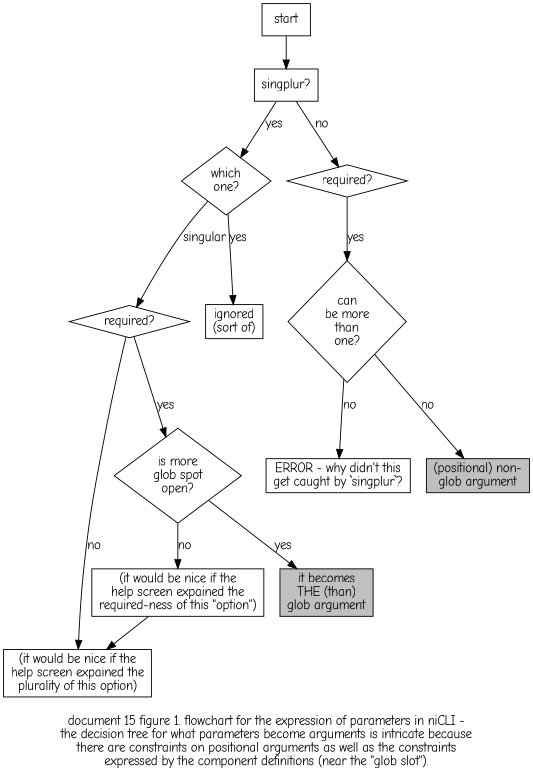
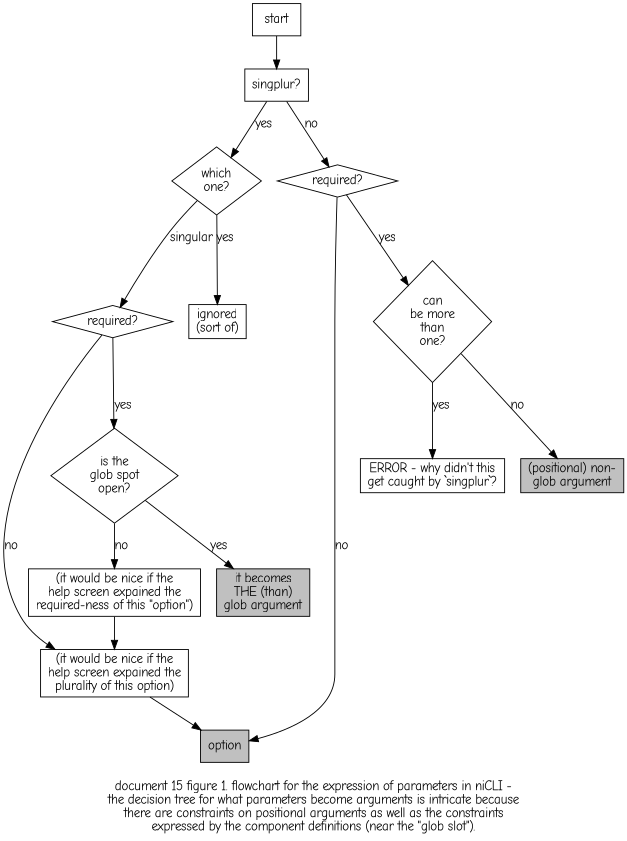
(350, 405) -> (441, 405)
(178, 476) -> (114, 476)
none -> (225, 746)
